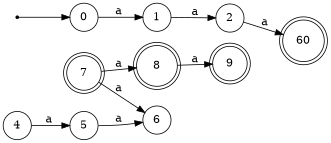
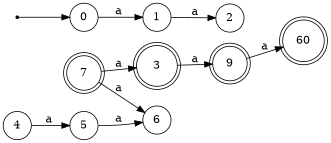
(260, 27) -> (261, 54)
(157, 66) -> (157, 66)
